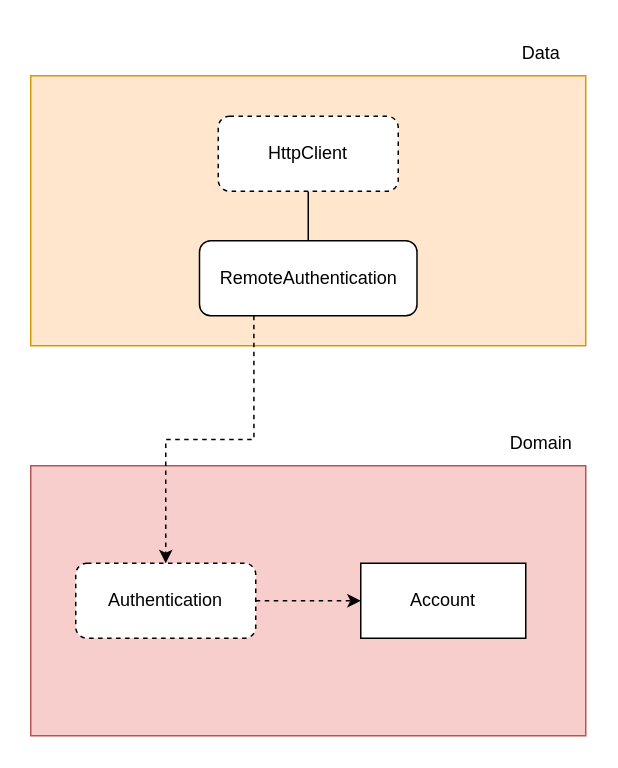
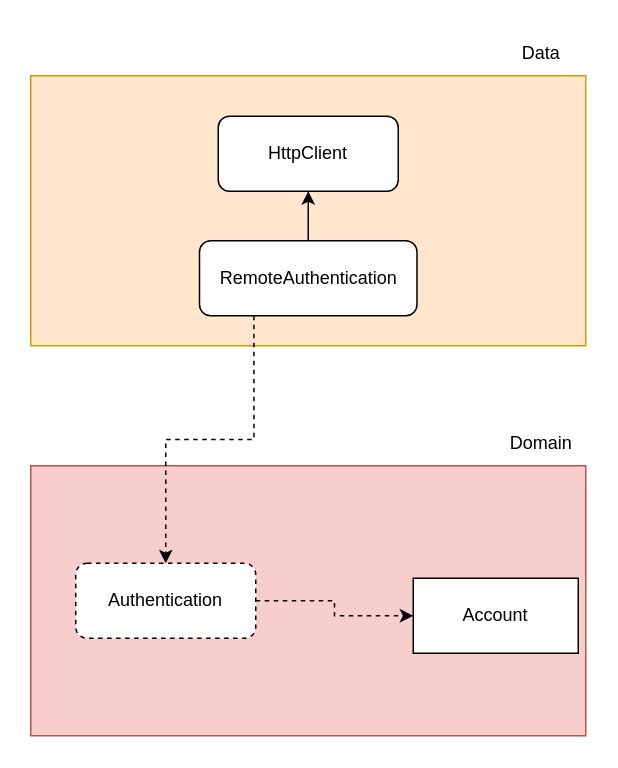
(308, 154) -> (308, 154)
(308, 198) -> (308, 203)
(443, 601) -> (496, 616)
